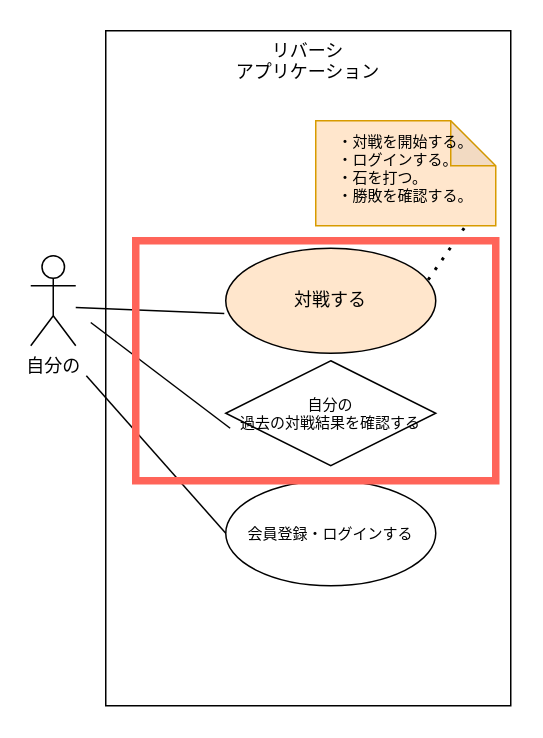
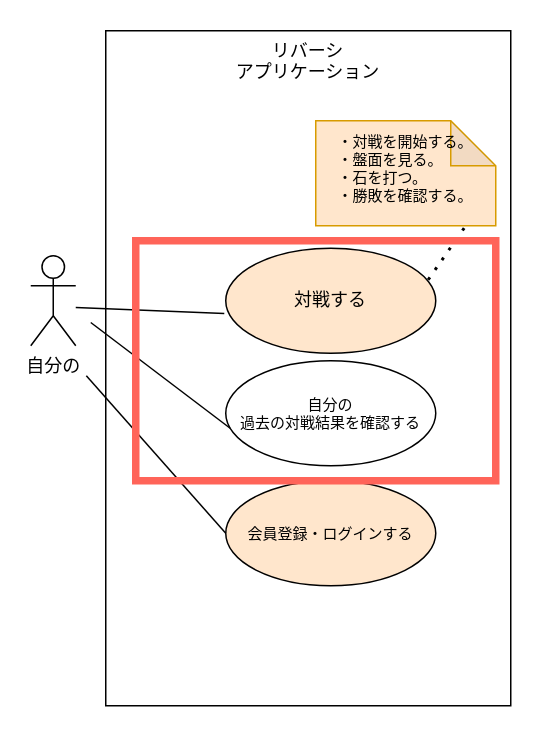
(406, 174) -> (406, 174)
(331, 413) -> (331, 413)
(331, 533) -> (331, 533)
